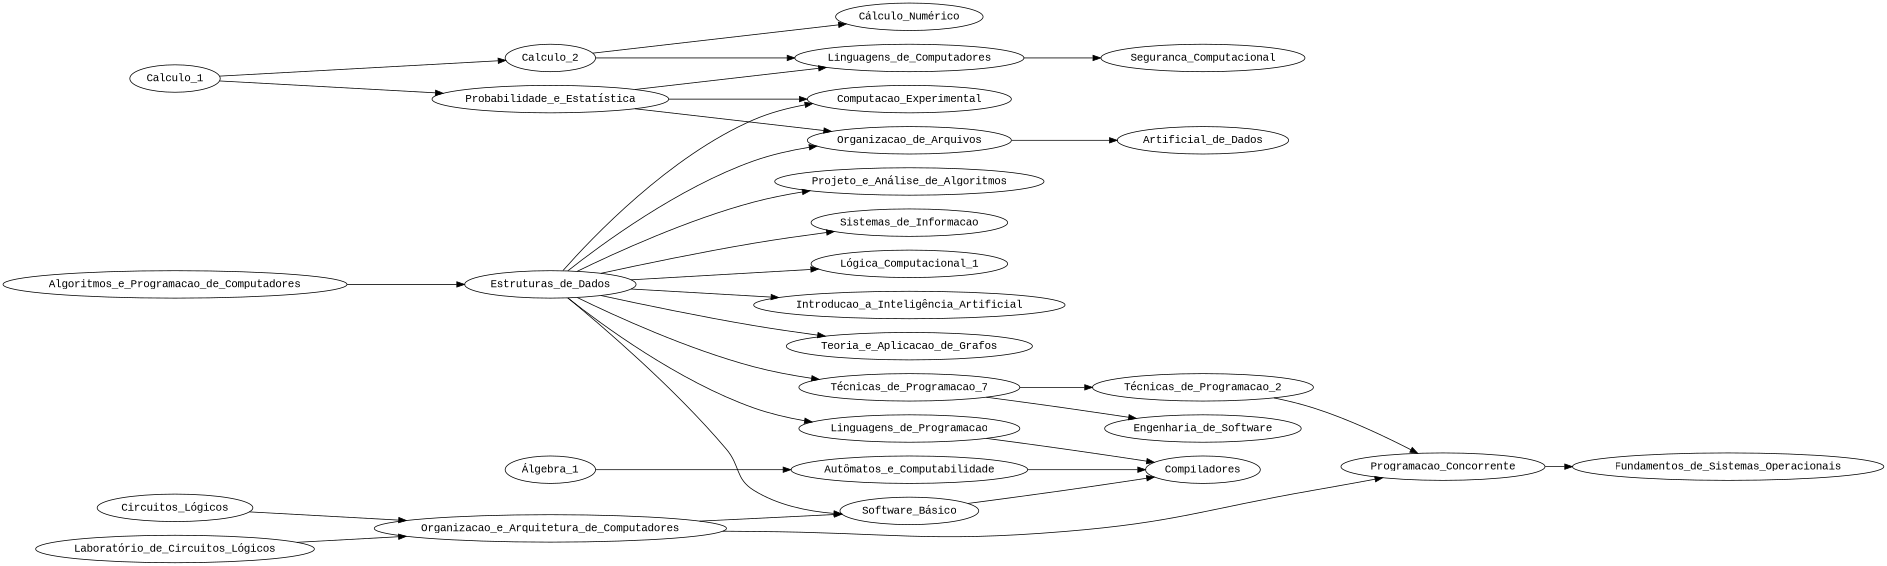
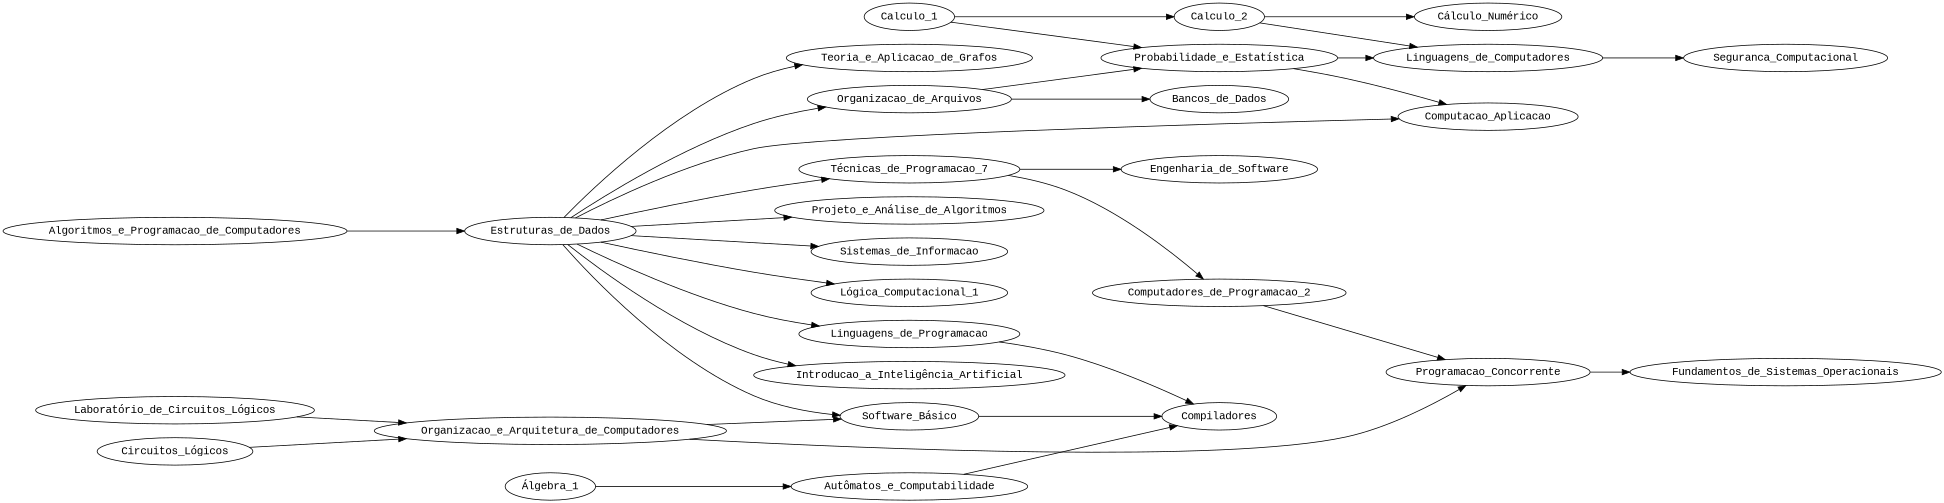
(909, 99) -> (1488, 117)
(729, 120) -> (1058, 79)
(1203, 140) -> (1219, 99)
(1203, 387) -> (1219, 293)
